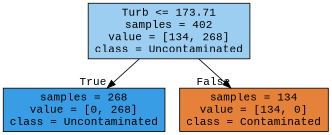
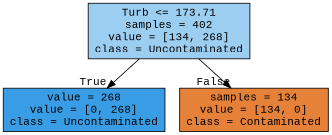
(84, 110) -> (84, 110)
